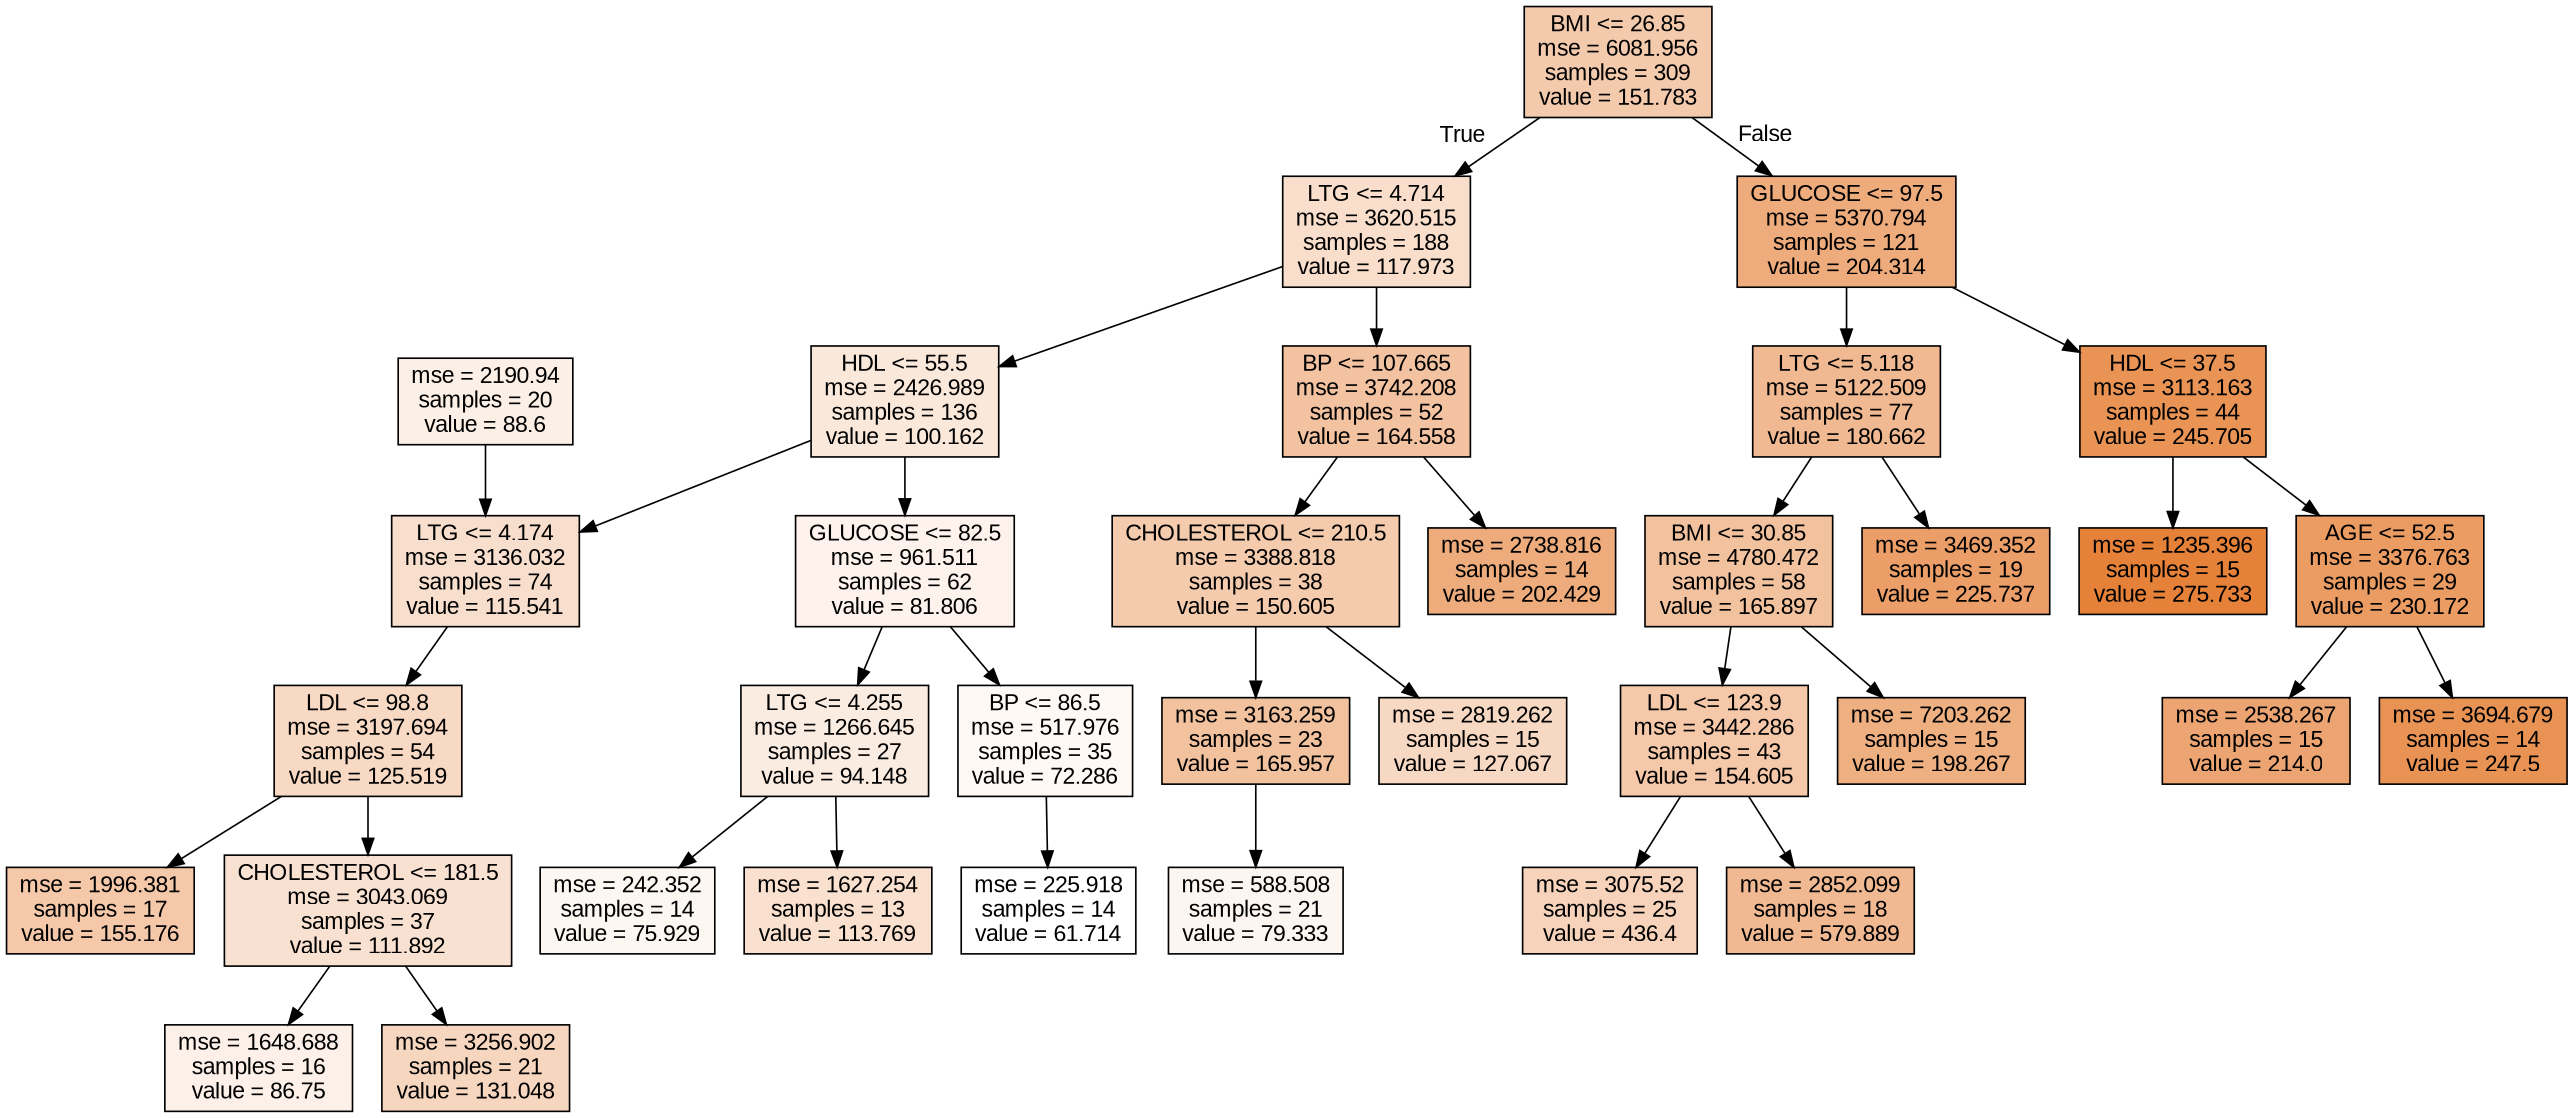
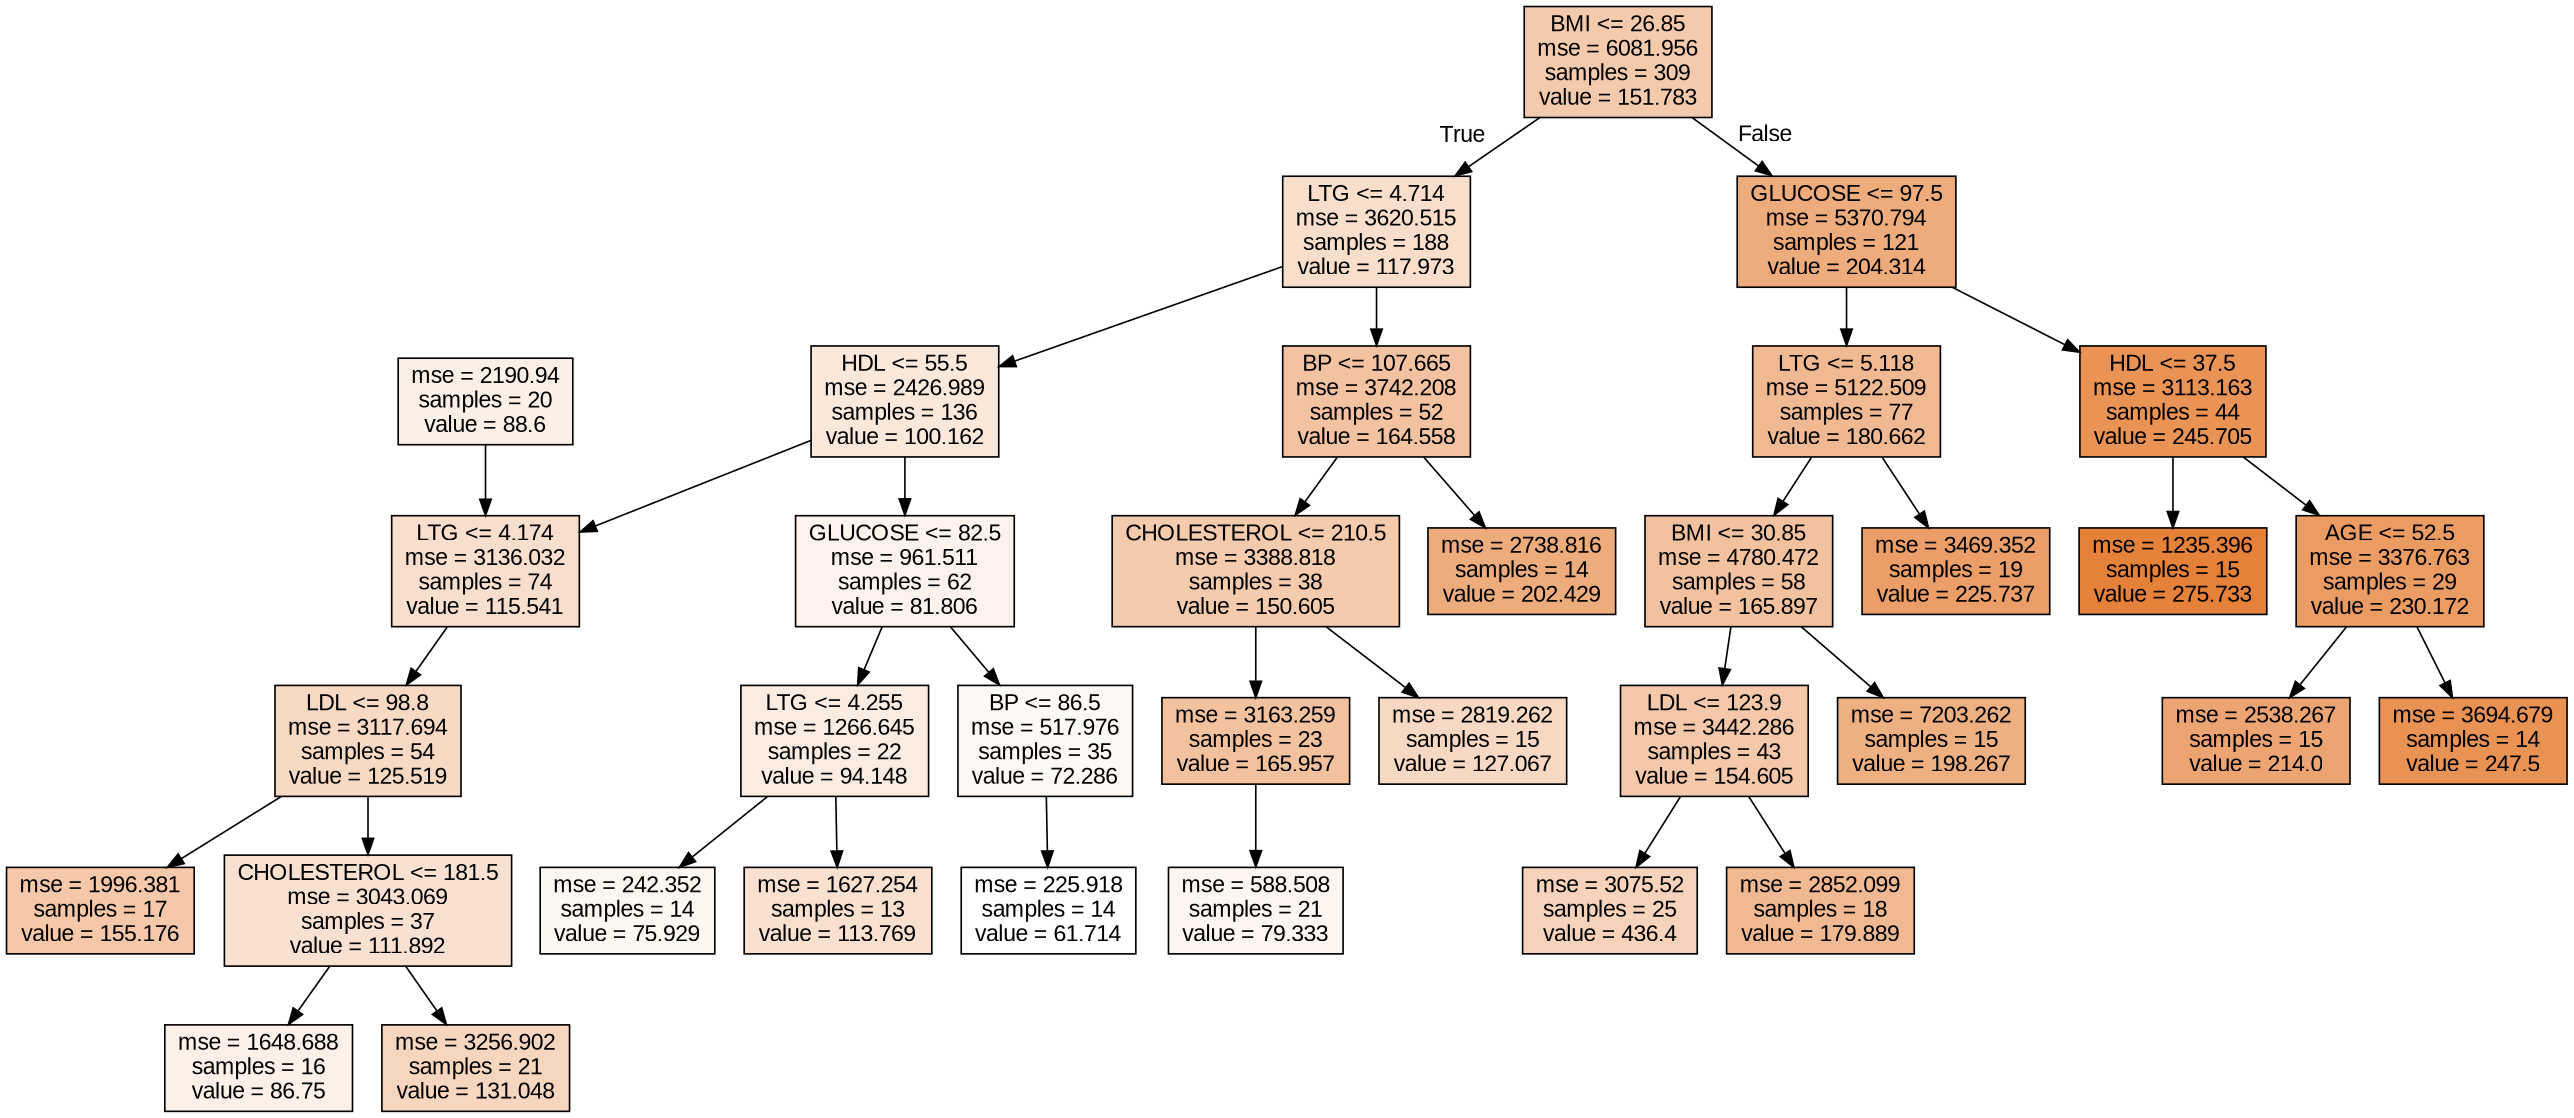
(368, 741) -> (368, 741)
(835, 741) -> (835, 741)
(1820, 911) -> (1820, 911)
